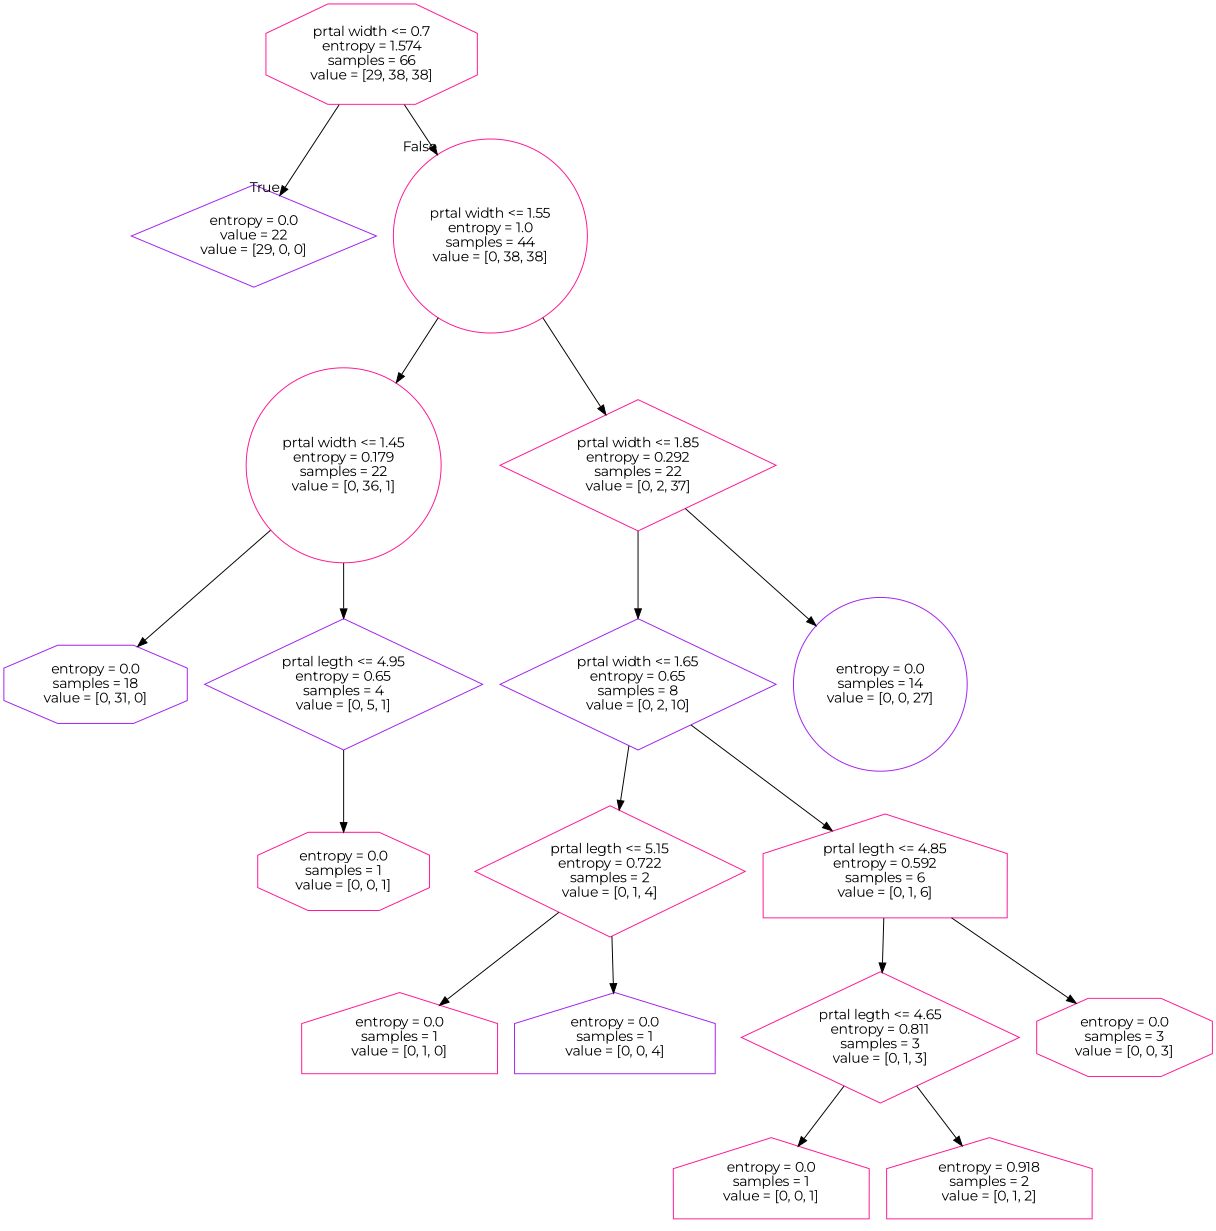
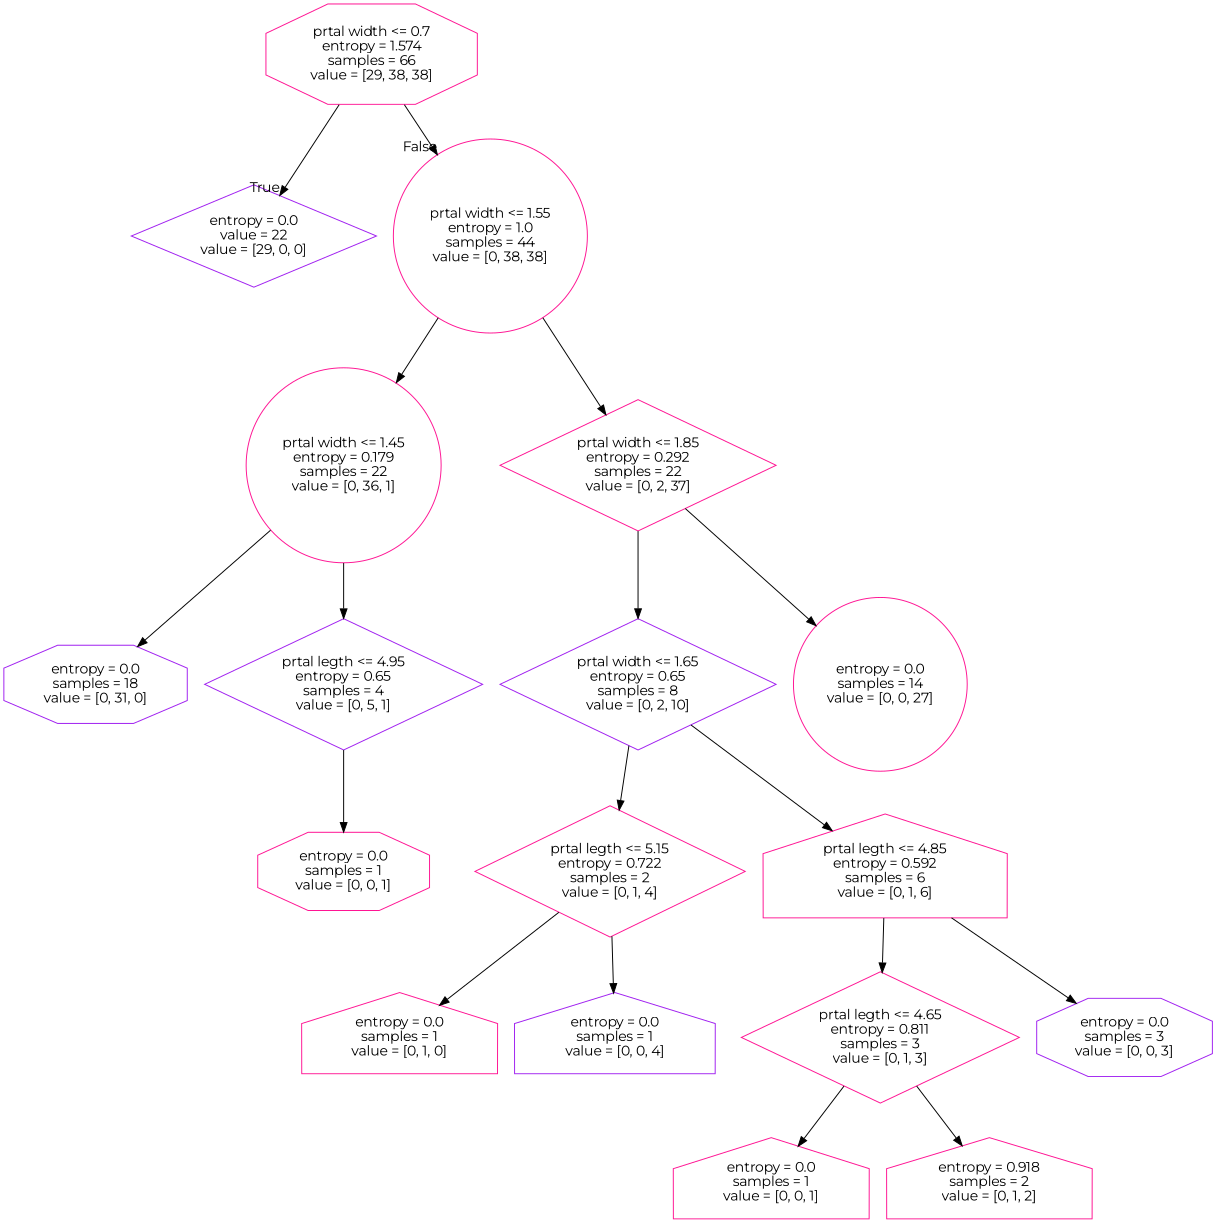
(880, 684) -> (880, 684)
(1125, 1037) -> (1125, 1037)
